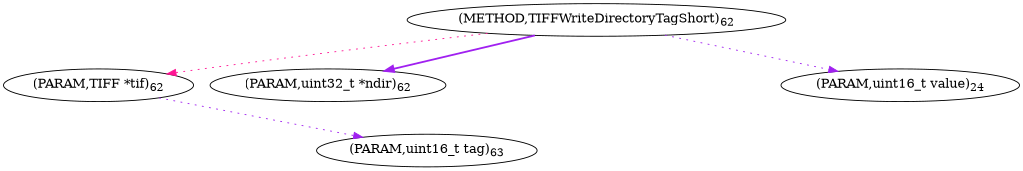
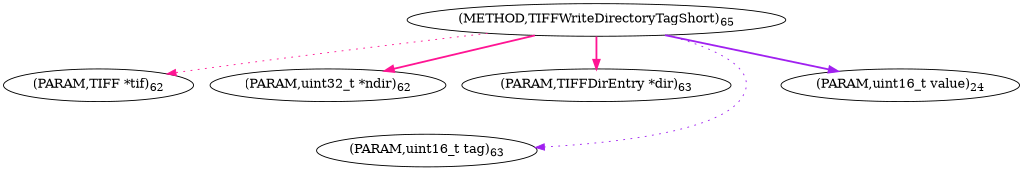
(727, 19) -> (727, 19)
(464, 52) -> (464, 52)
(747, 52) -> (747, 52)
none -> (596, 85)
(256, 117) -> (702, 123)
